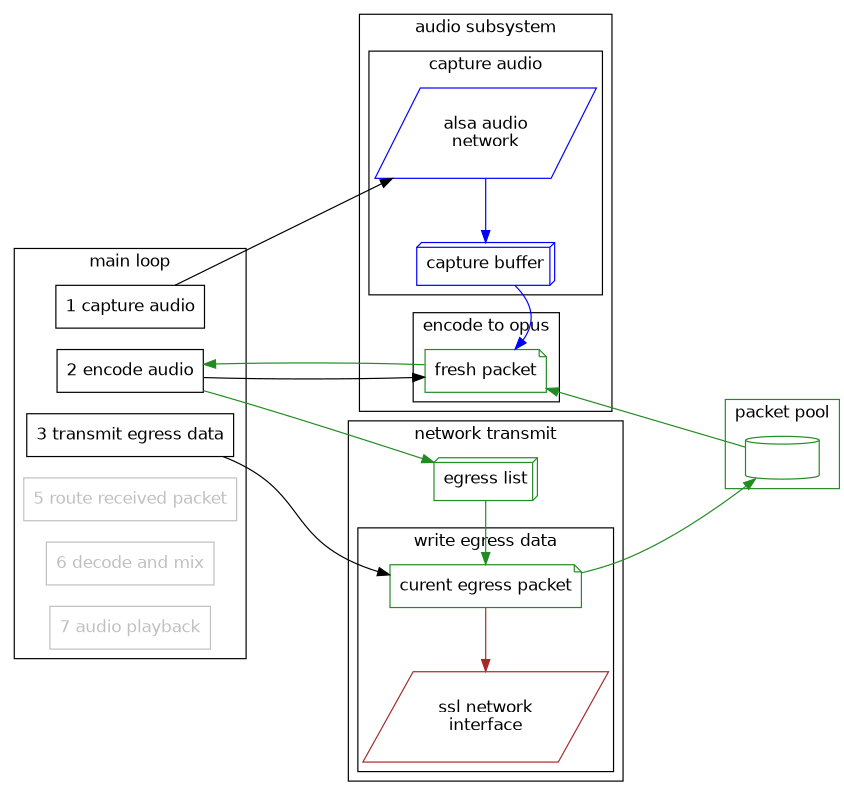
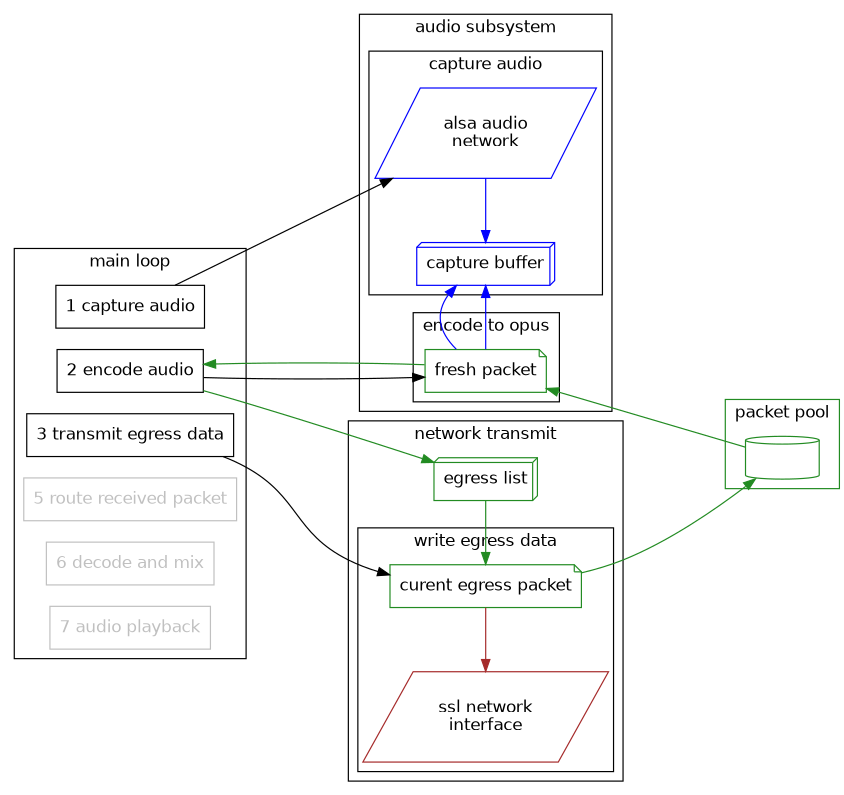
(529, 305) -> (441, 324)
